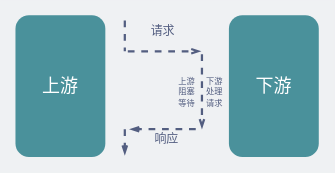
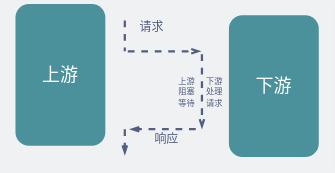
(163, 31) -> (152, 27)
(60, 86) -> (60, 75)
